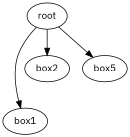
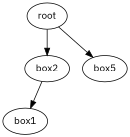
(16, 61) -> (38, 91)
